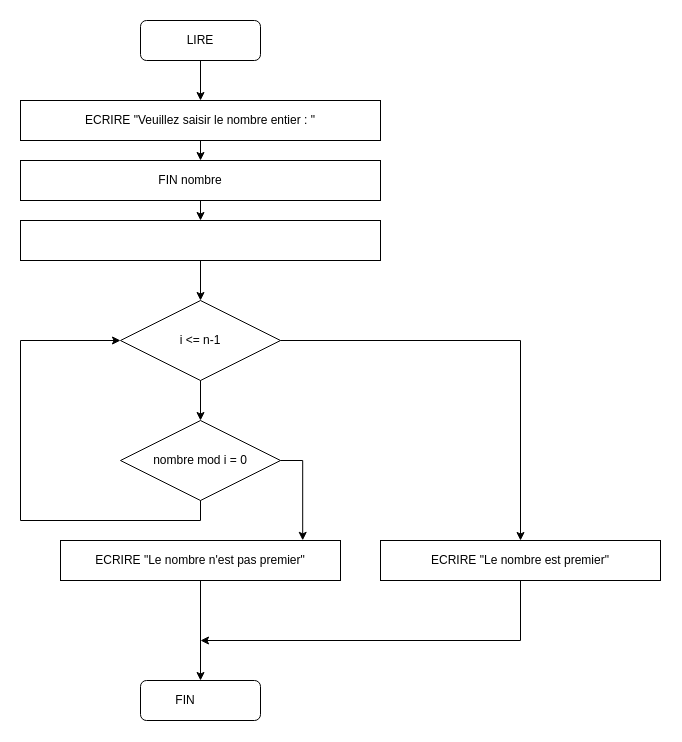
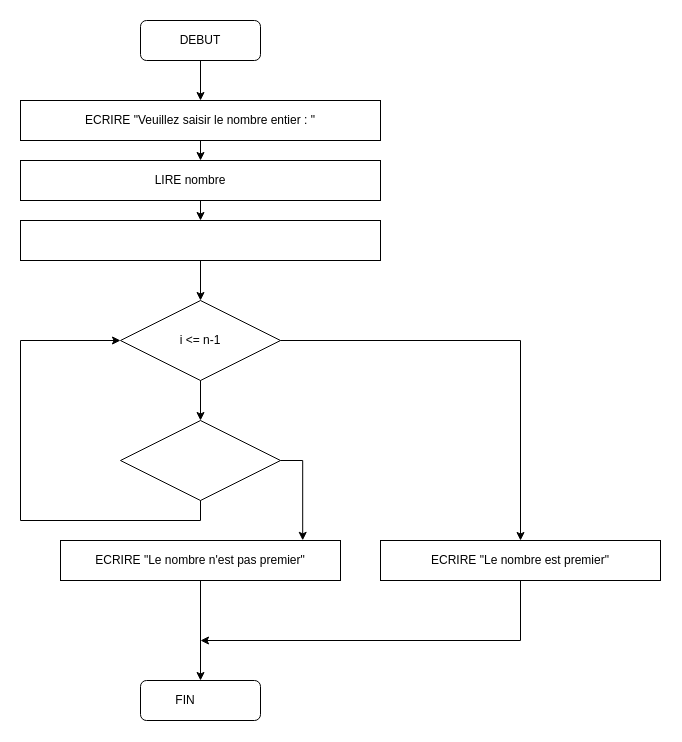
(201, 41) -> (201, 41)
(191, 181) -> (191, 181)
(201, 461) -> none
